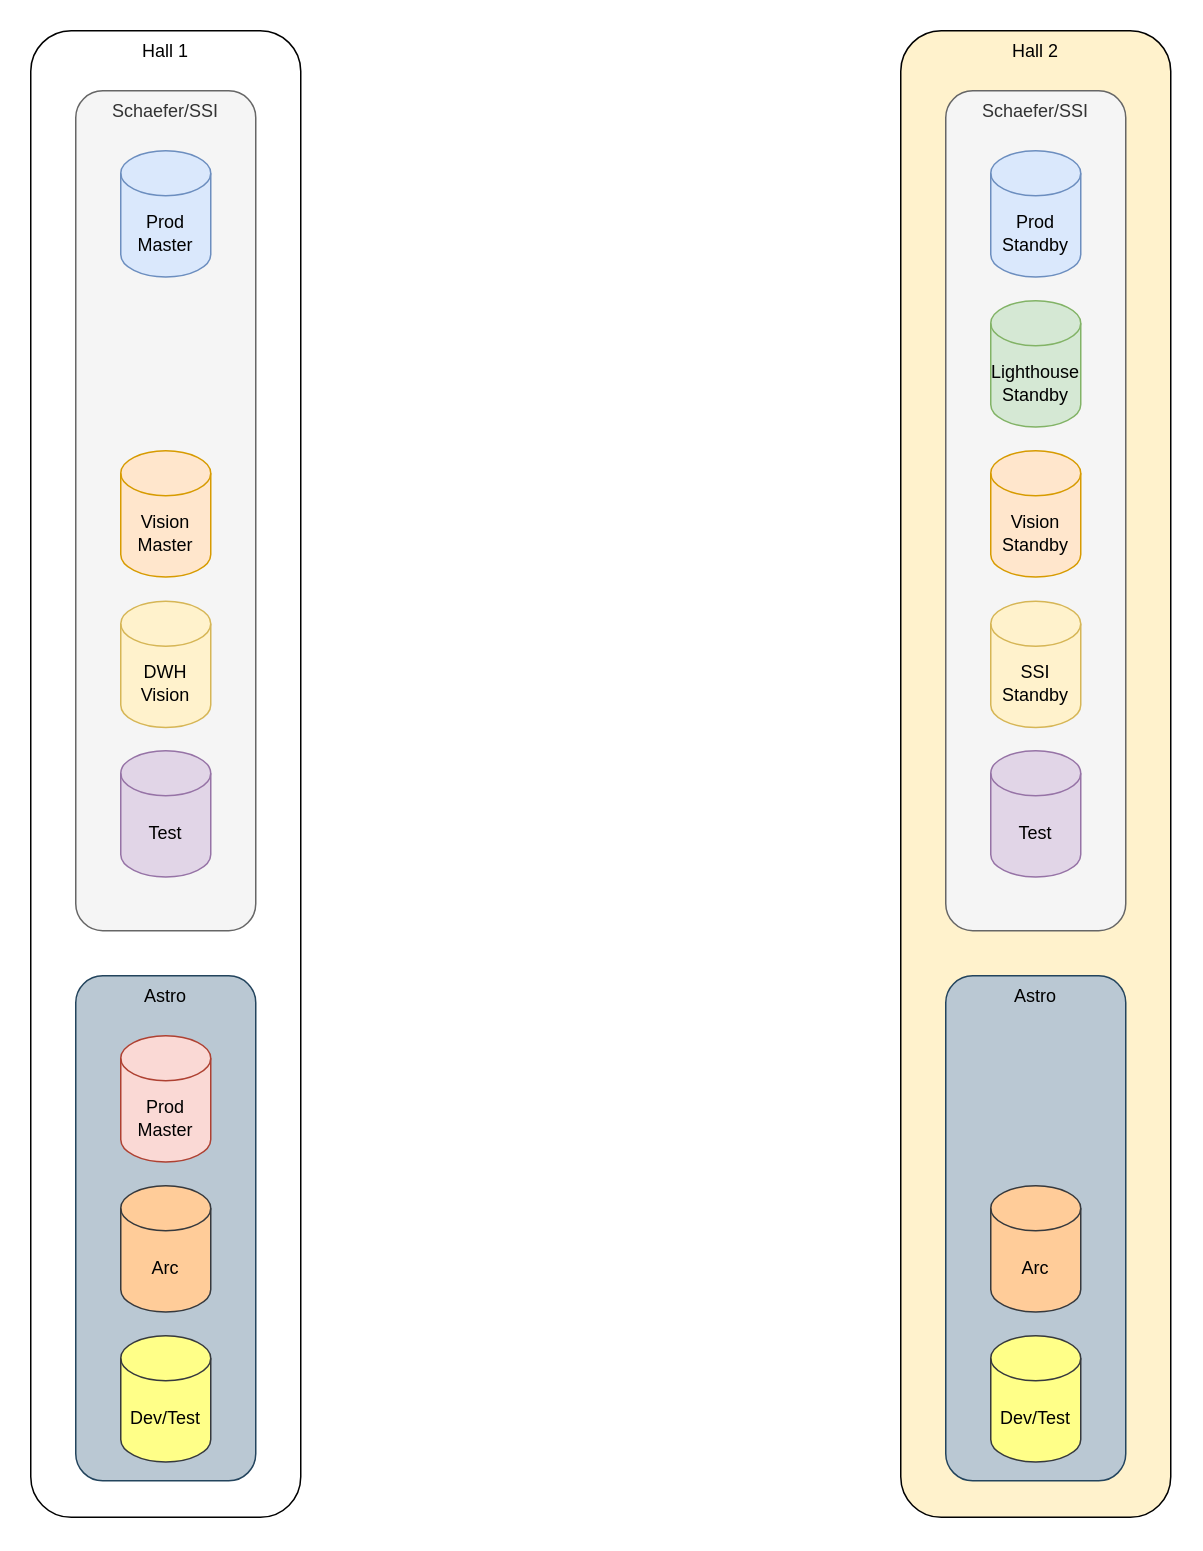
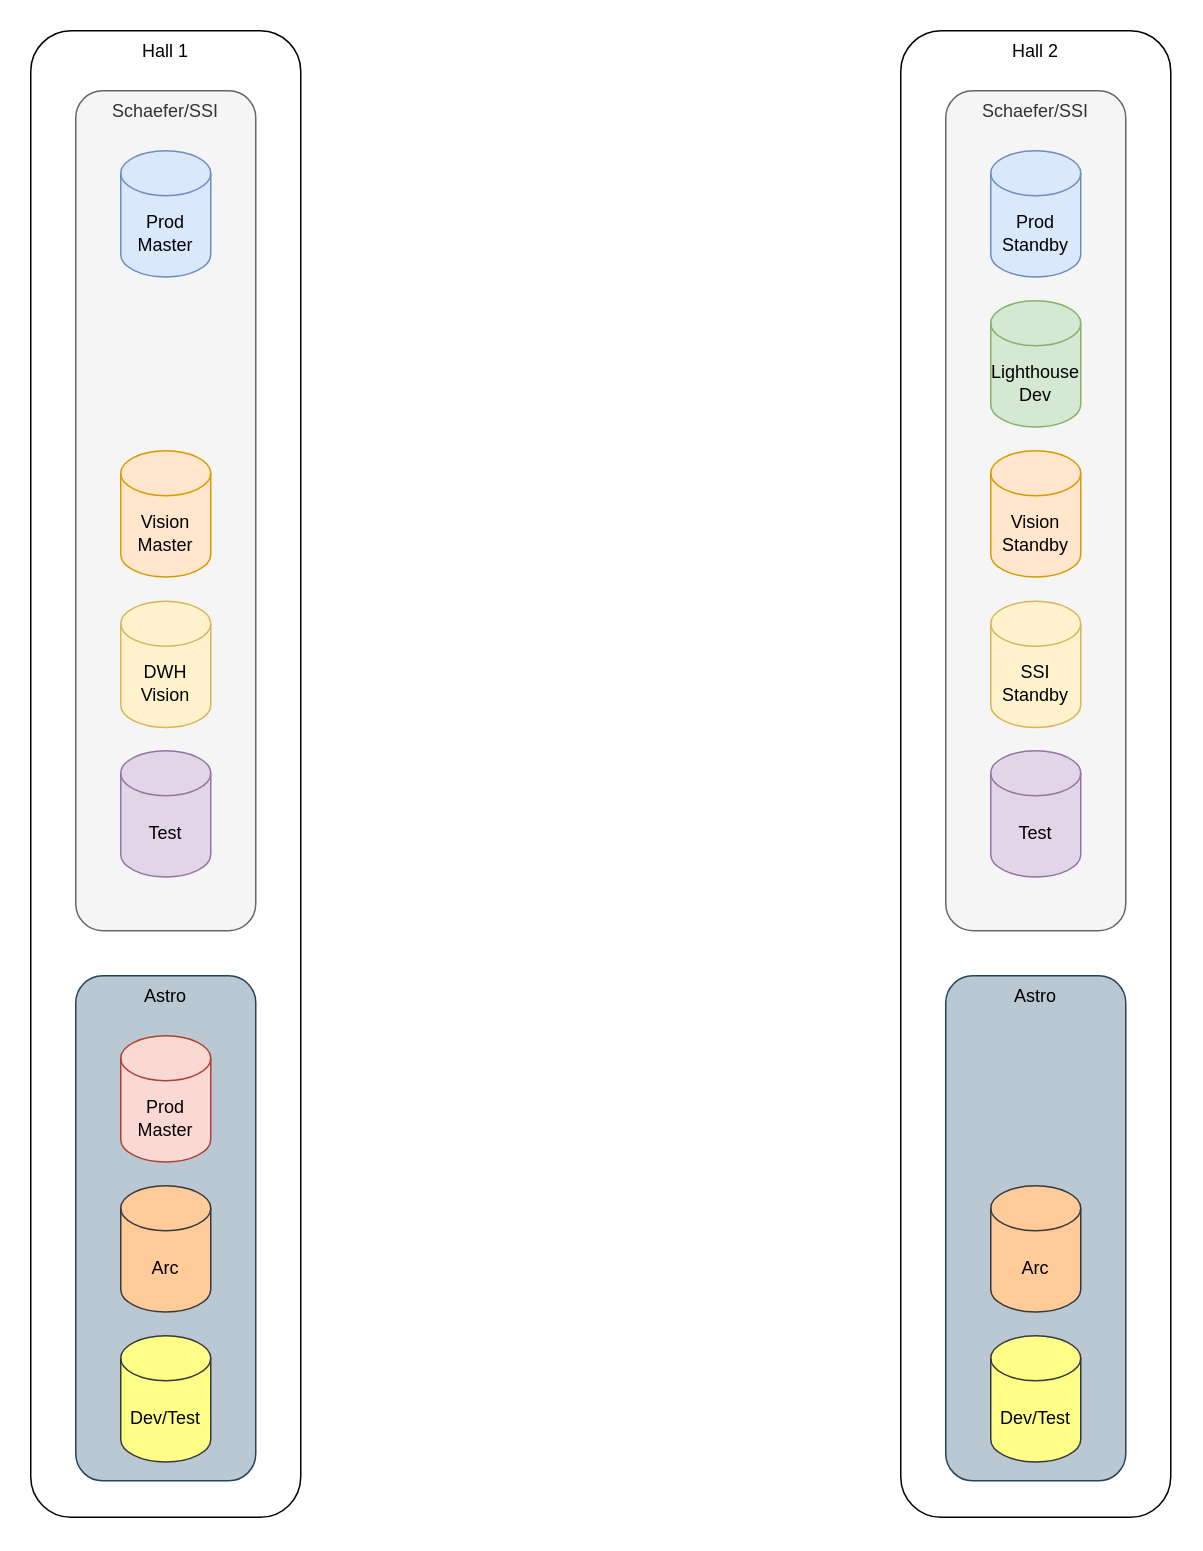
(1036, 52) -> (1036, 52)
(1036, 383) -> (1036, 383)
